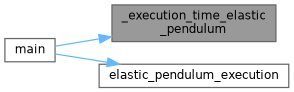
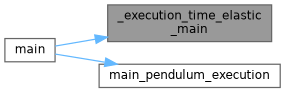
(194, 23) -> (190, 23)
(194, 76) -> (190, 76)
